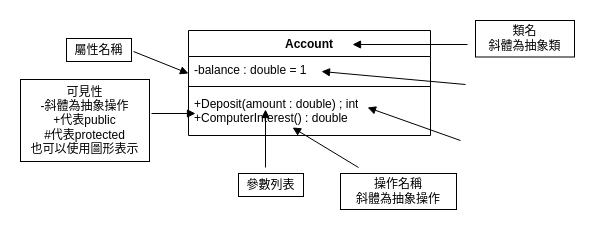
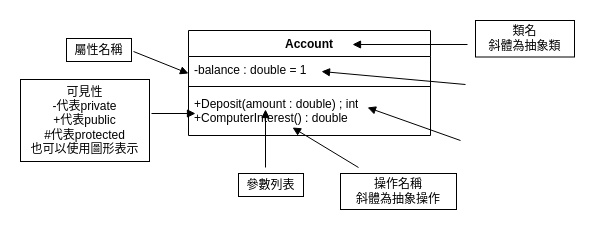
(85, 121) -> (85, 121)
